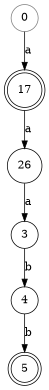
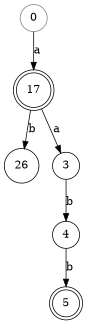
(28, 129) -> (32, 129)
(25, 198) -> (50, 127)
